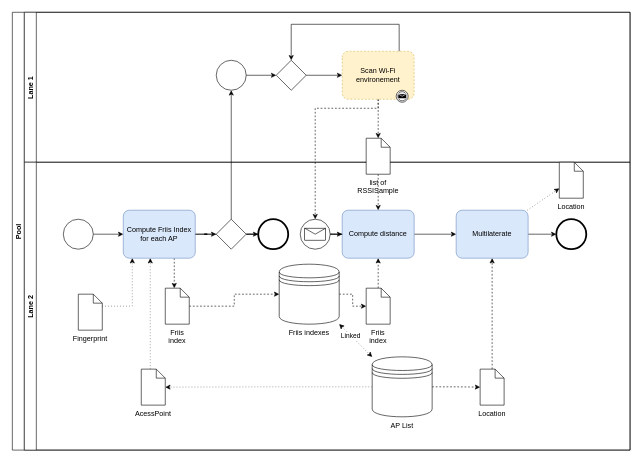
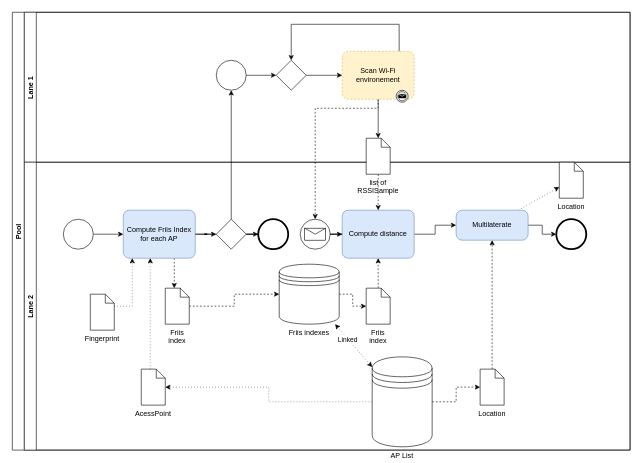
(378, 121) -> (378, 121)
(492, 234) -> (492, 225)
(90, 312) -> (102, 312)
(402, 387) -> (402, 402)
